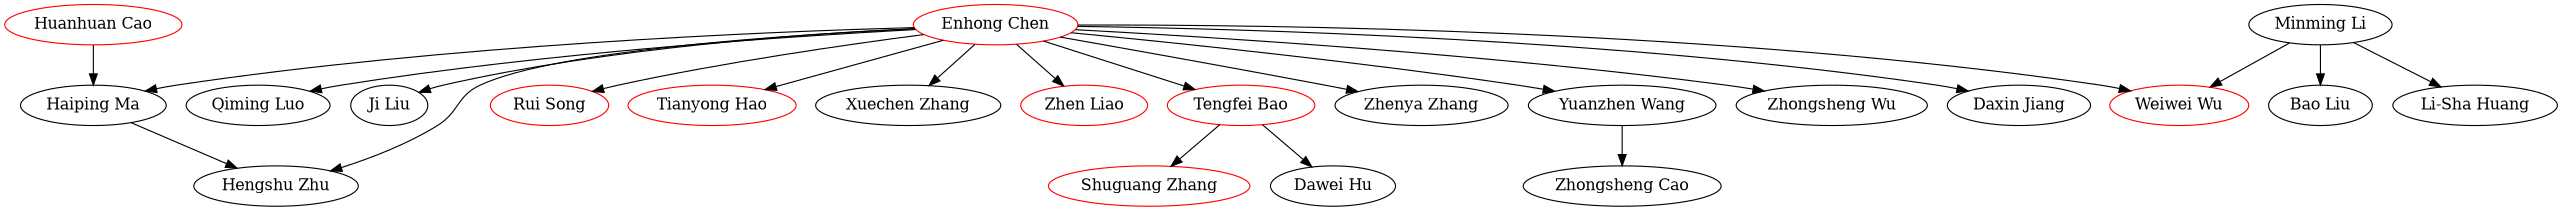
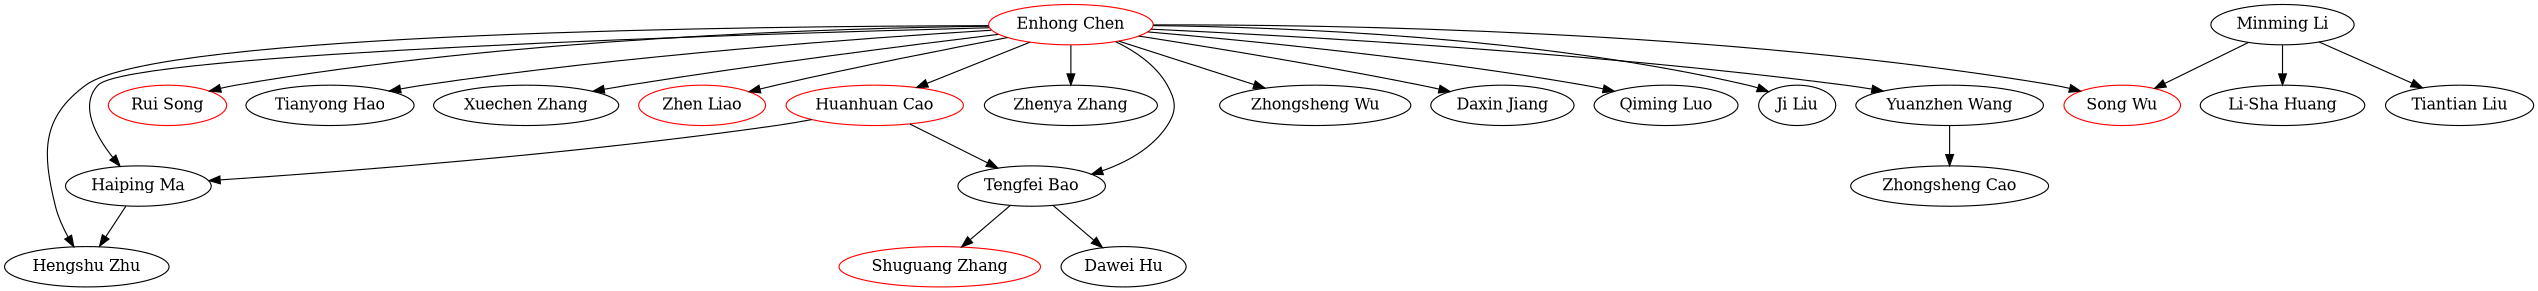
none -> (978, 63)
(712, 105) -> (330, 105)
(1241, 105) -> (1032, 186)
(2179, 105) -> (2122, 105)
(2320, 105) -> (2460, 105)
none -> (949, 143)
